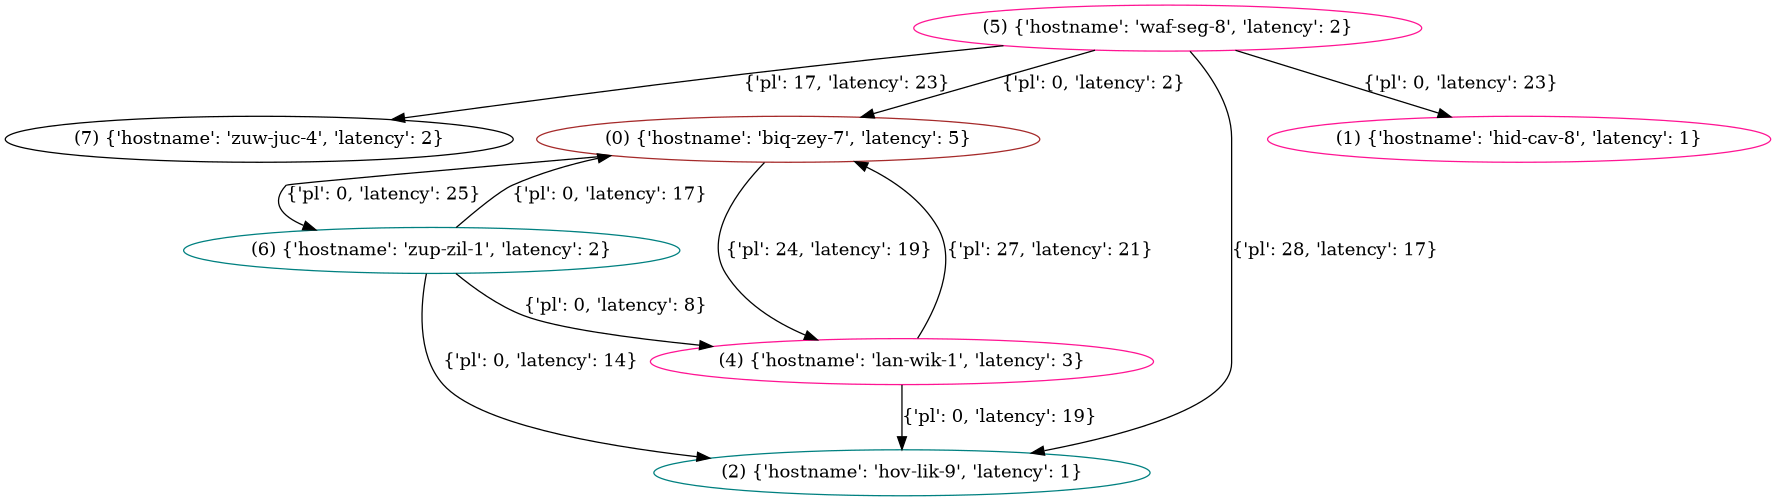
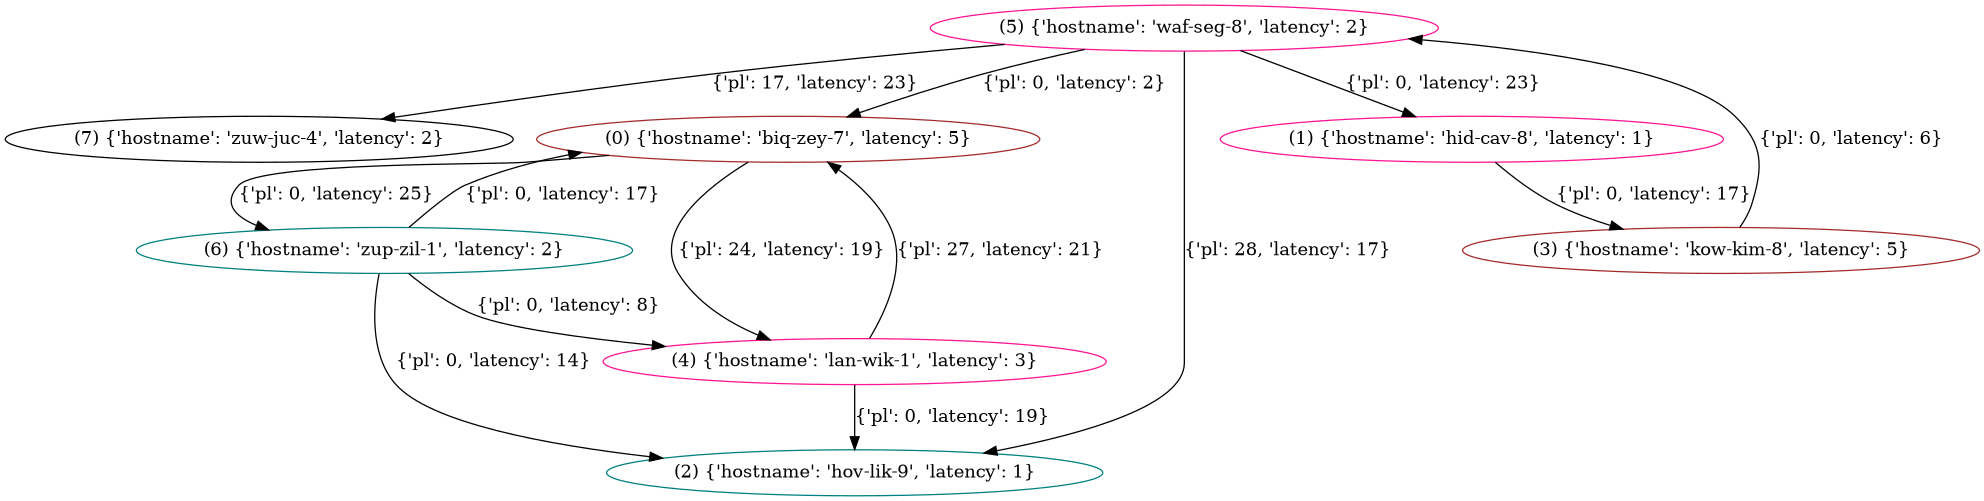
none -> (1721, 250)
